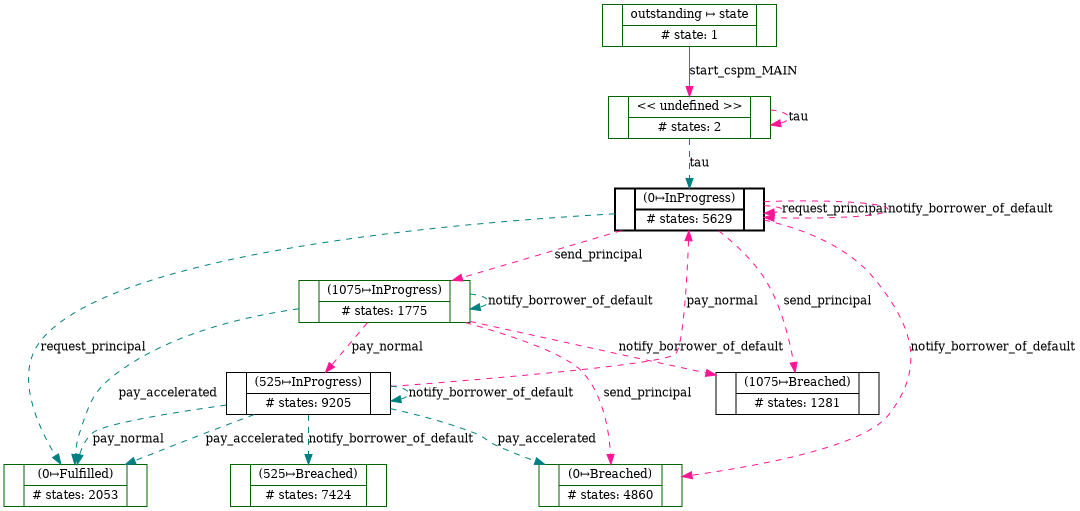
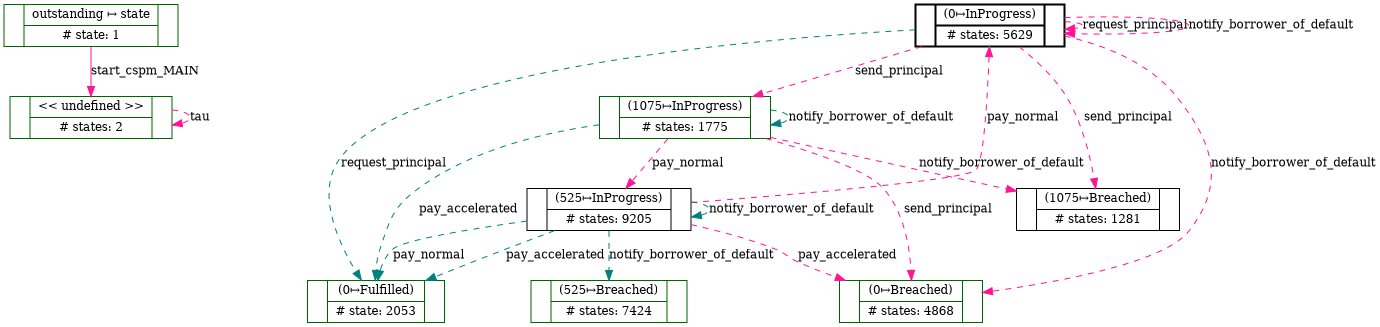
(690, 159) -> none
(465, 429) -> (765, 245)
(76, 496) -> (376, 312)
(610, 496) -> (911, 312)
